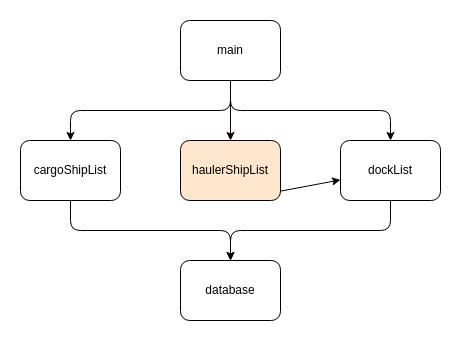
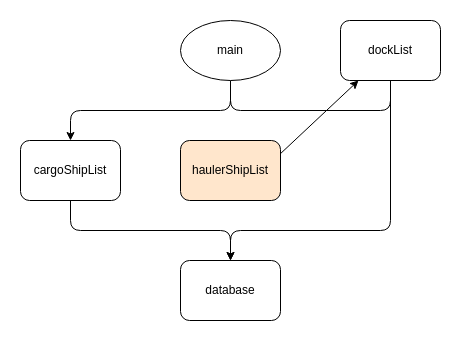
(231, 51) -> (231, 51)
(231, 120) -> none
(391, 171) -> (391, 51)
